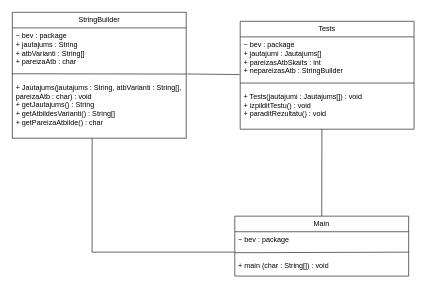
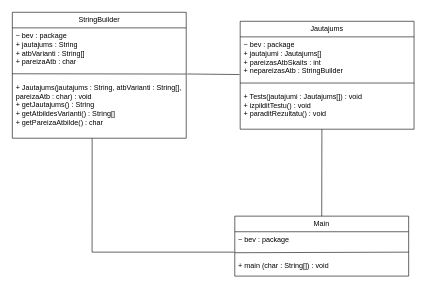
(327, 29) -> (327, 29)
